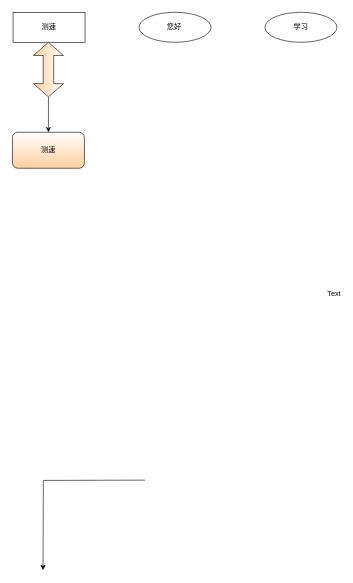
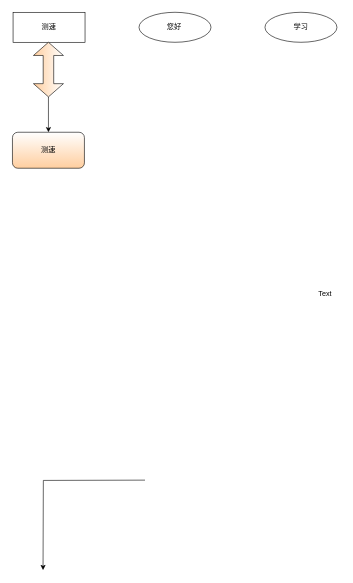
(334, 294) -> (325, 294)
